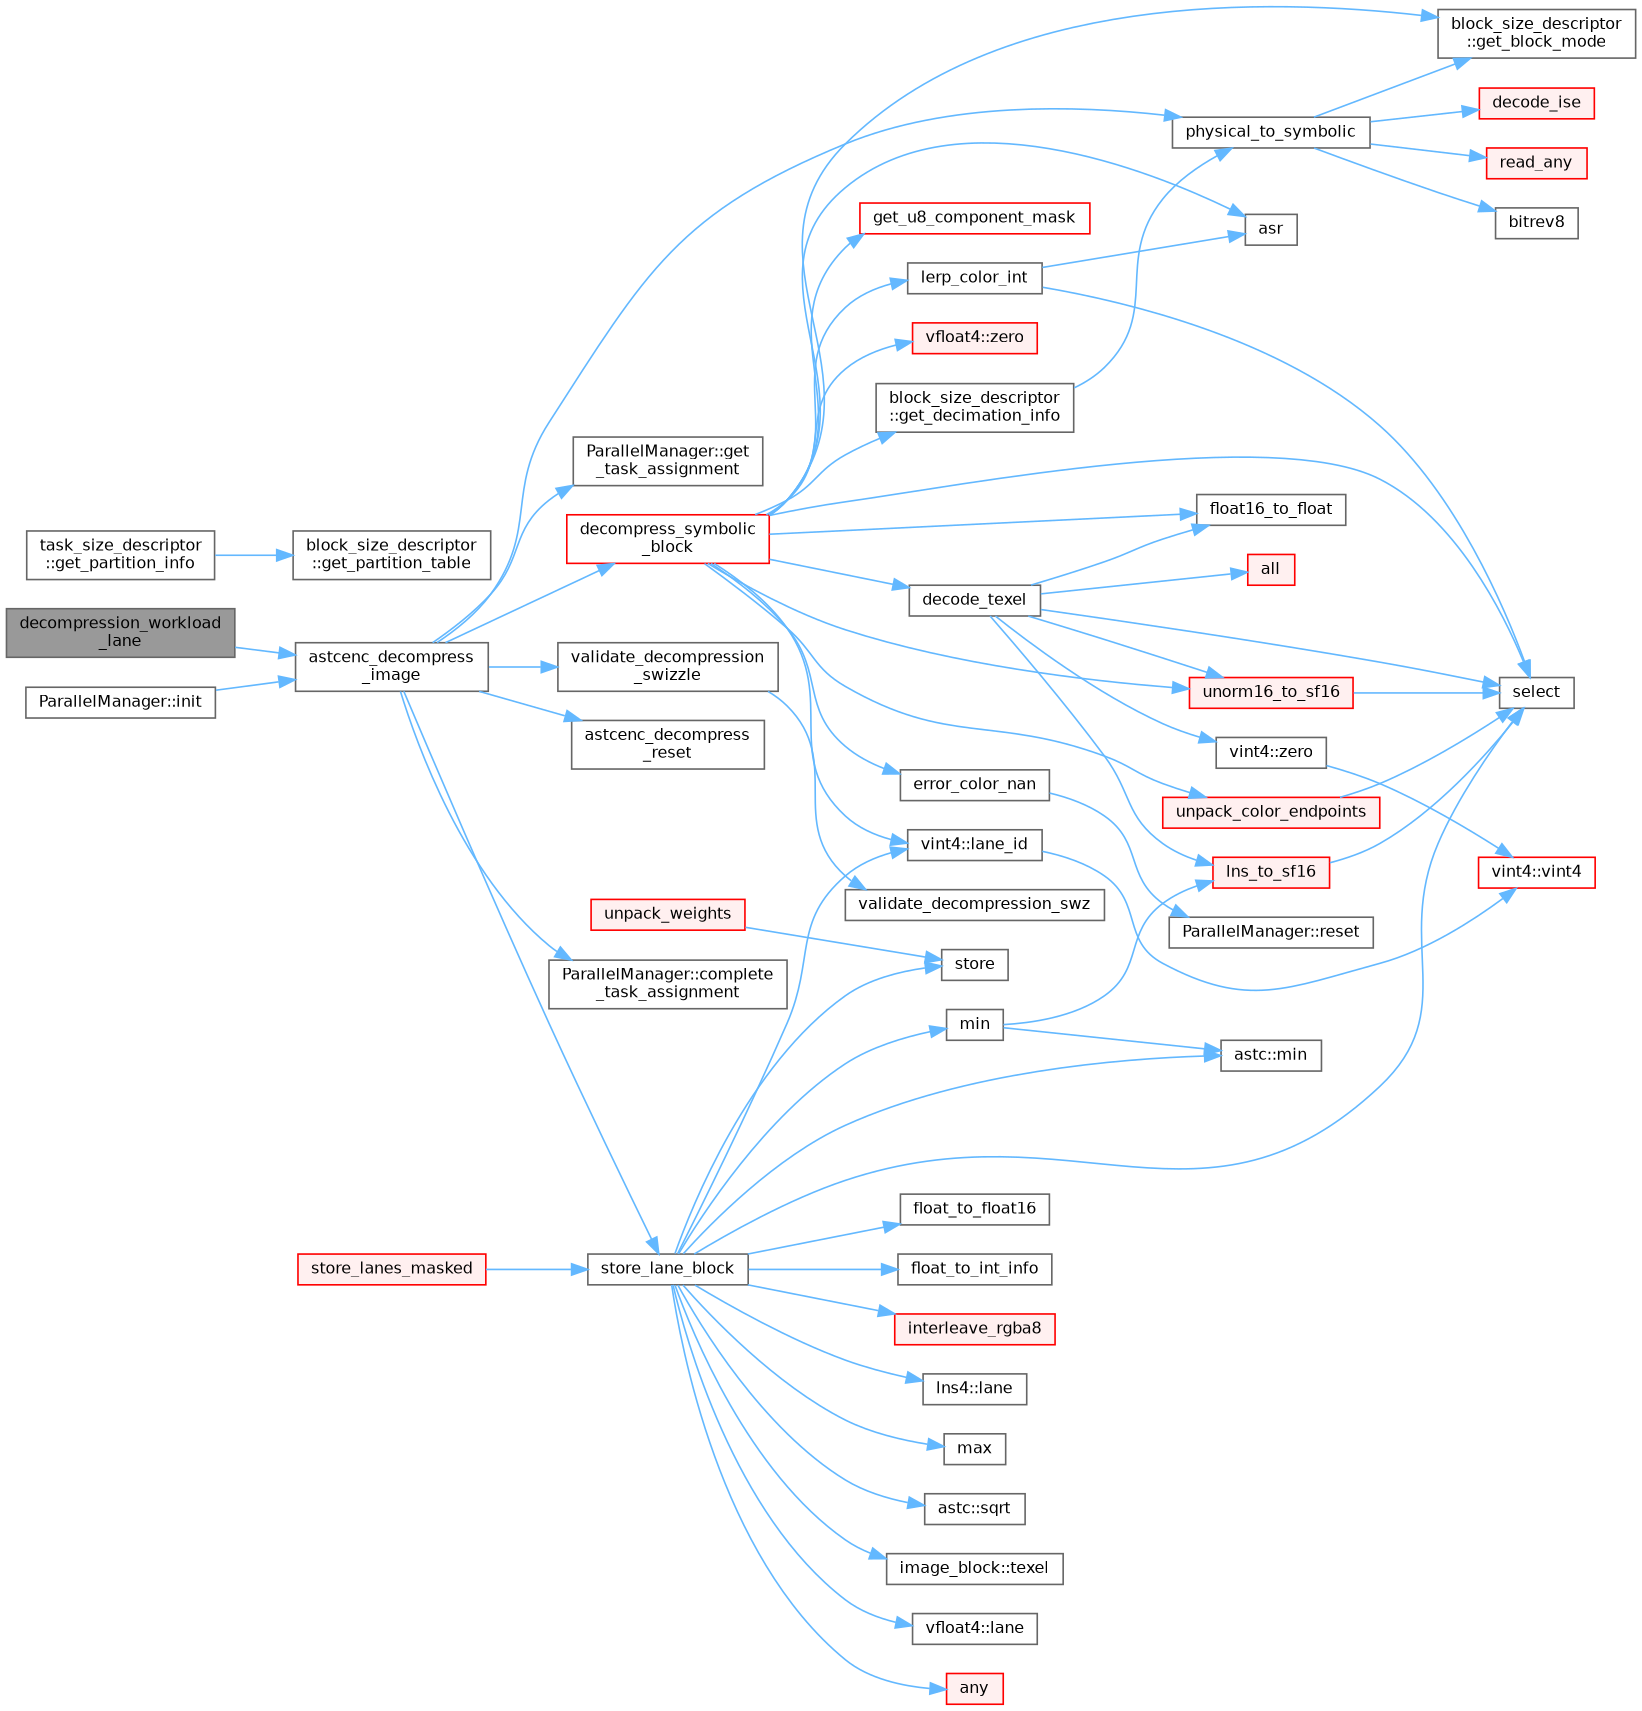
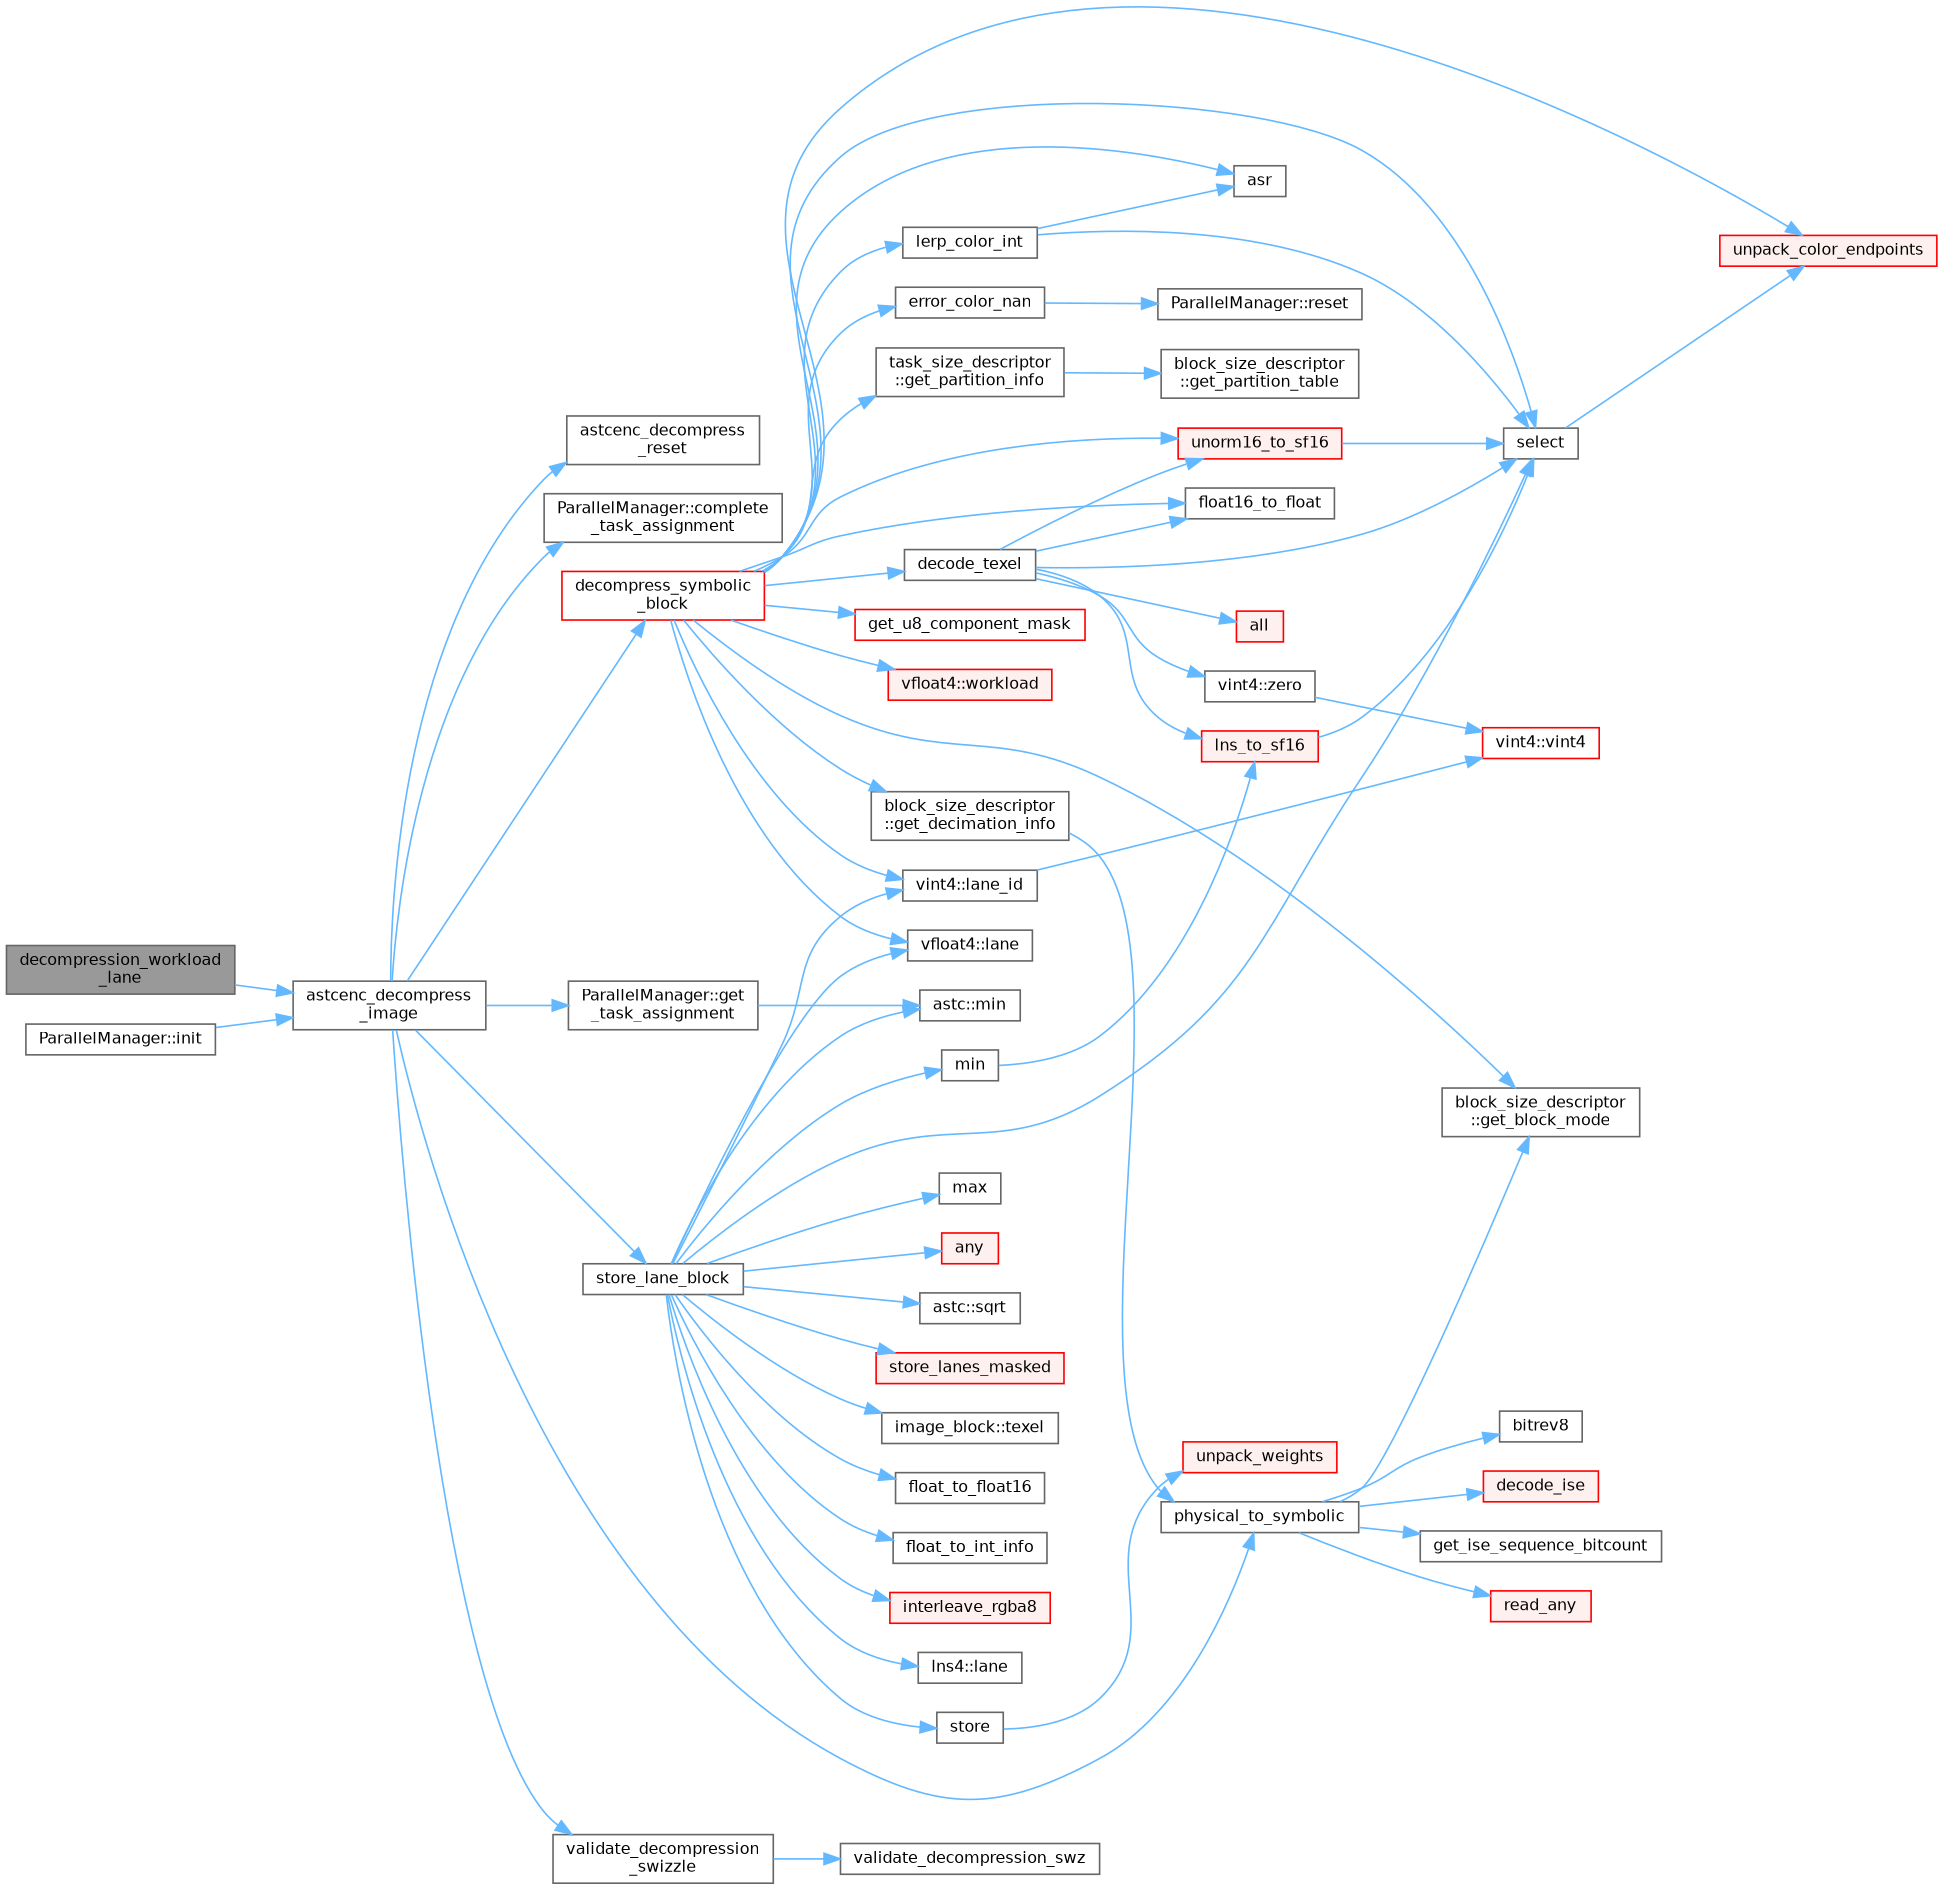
(975, 338) -> (970, 685)
none -> (812, 488)
(1422, 763) -> (1678, 352)
none -> (747, 806)
(835, 942) -> (1130, 1639)
(1104, 1038) -> (830, 1006)
(528, 1269) -> (792, 1324)
none -> (1541, 1546)
